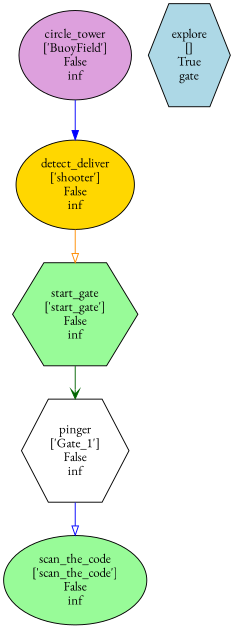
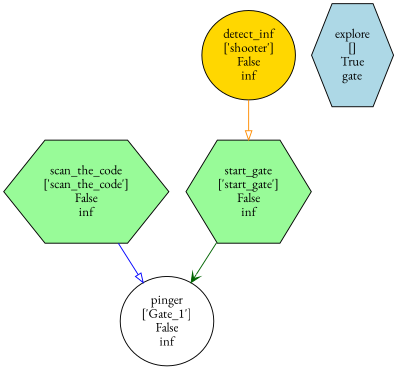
(75, 55) -> none
(75, 185) -> (249, 55)
(75, 451) -> (167, 321)
(75, 514) -> (128, 259)
(75, 580) -> (86, 192)
